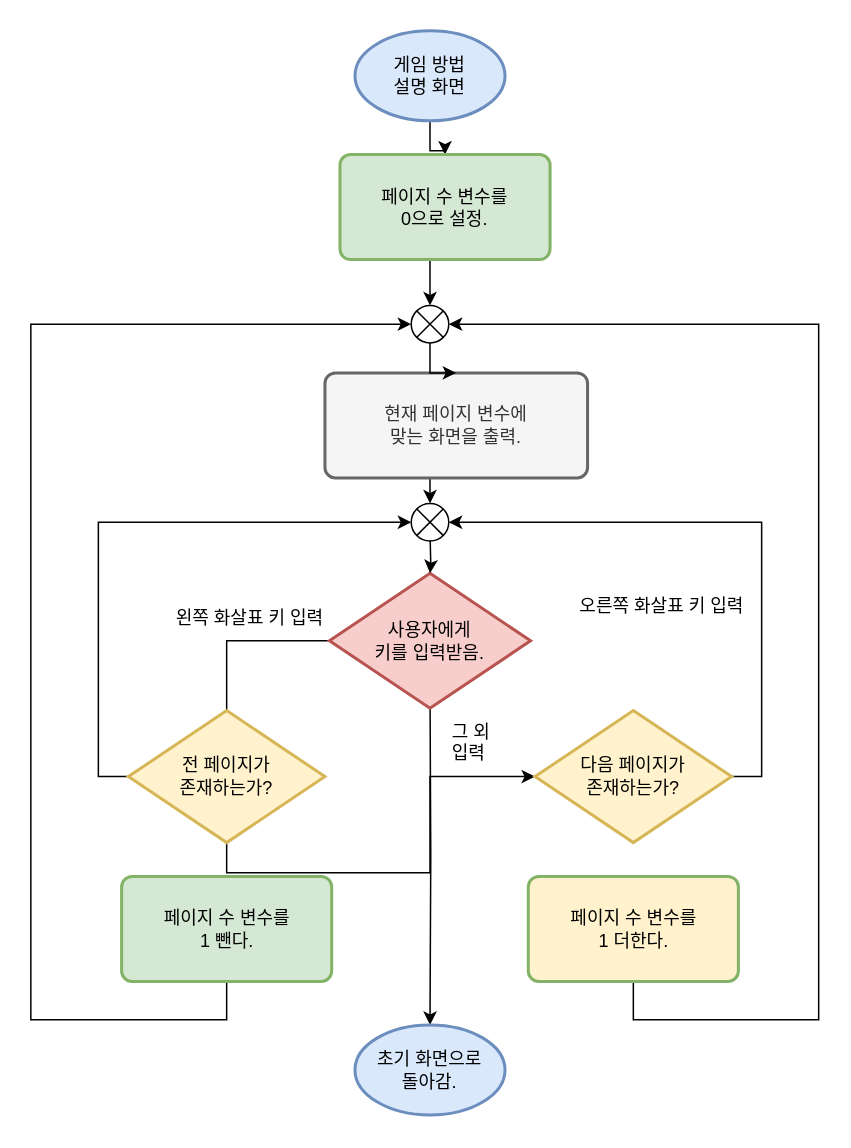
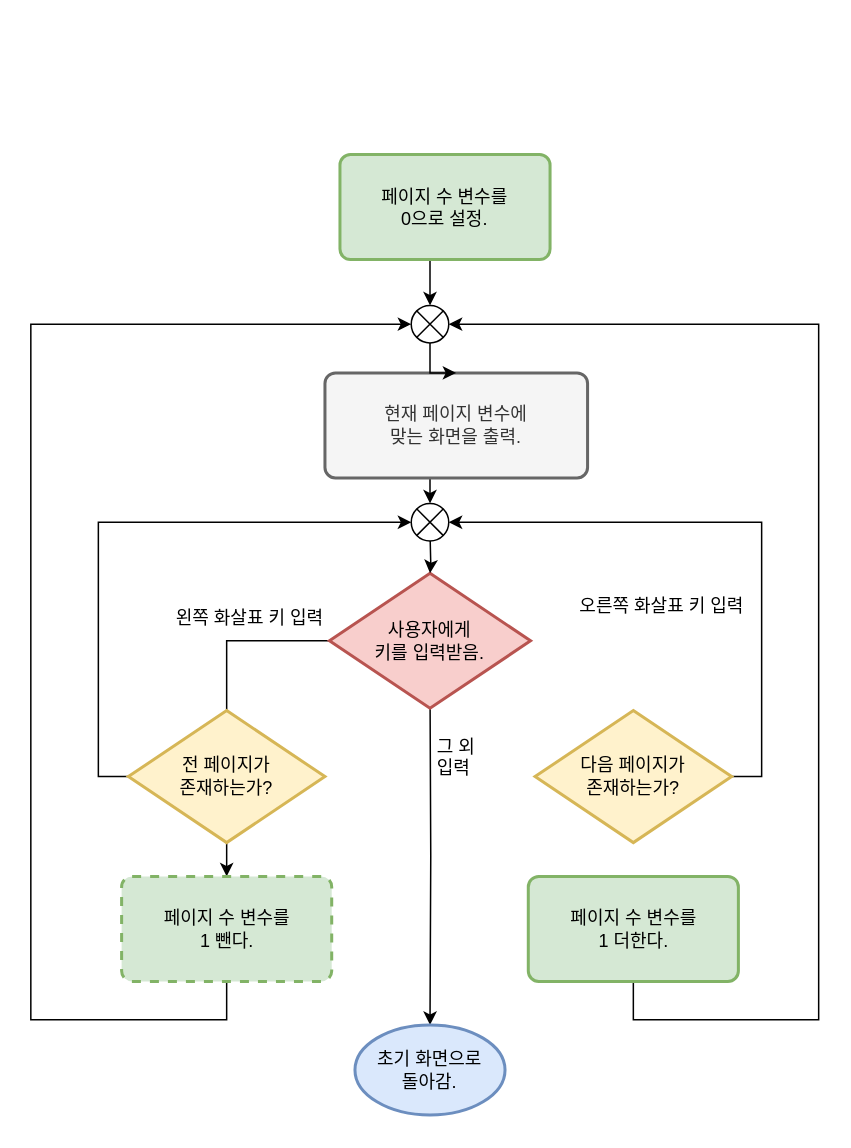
(430, 76) -> none
(430, 146) -> none
(476, 739) -> (461, 754)
(323, 872) -> (227, 864)
(227, 929) -> (227, 929)
(633, 929) -> (633, 929)
